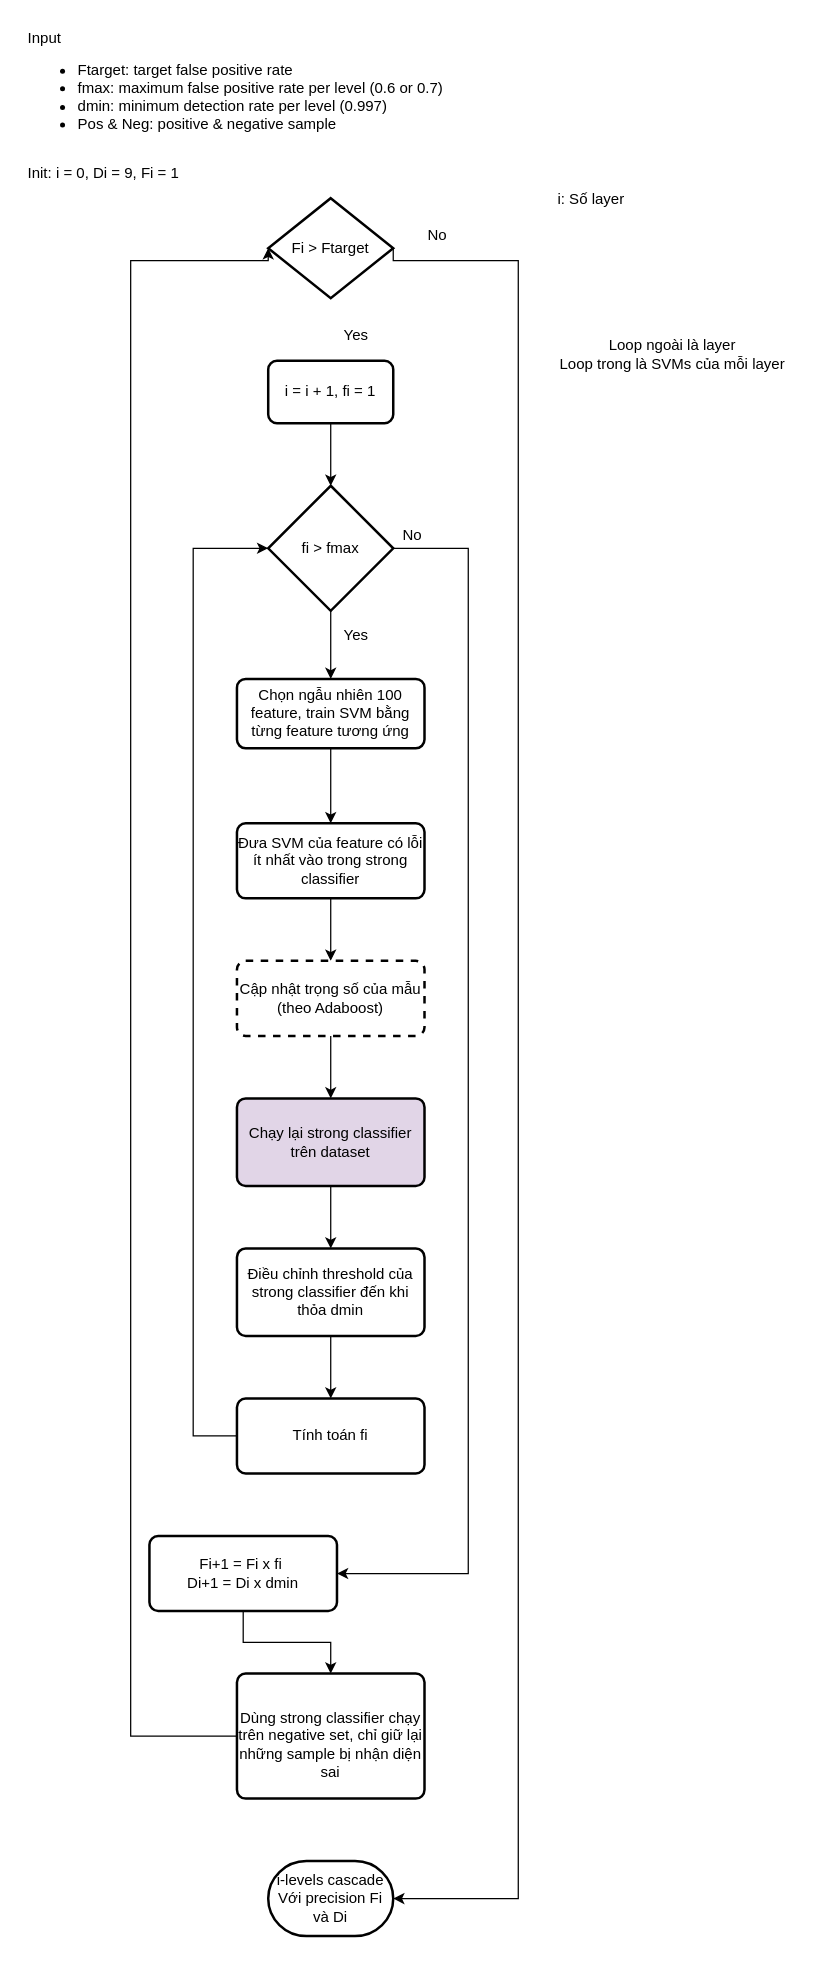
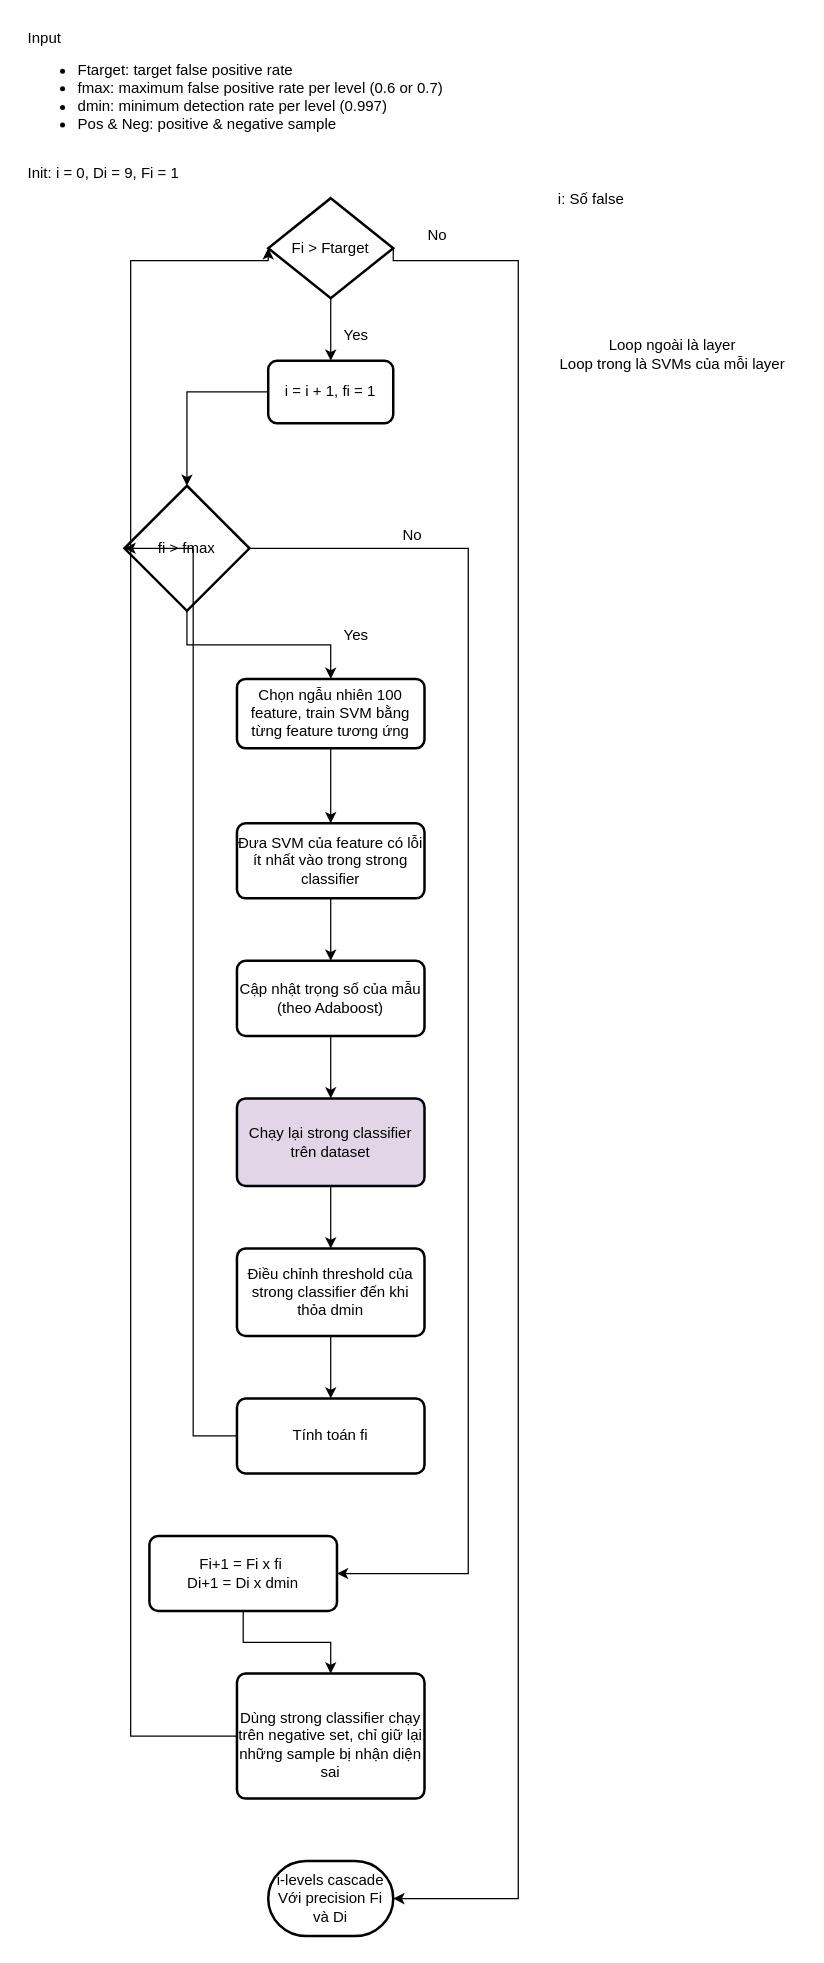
(591, 199) -> (591, 199)
none -> (331, 325)
(331, 548) -> (187, 548)
(331, 998) -> (331, 998)
